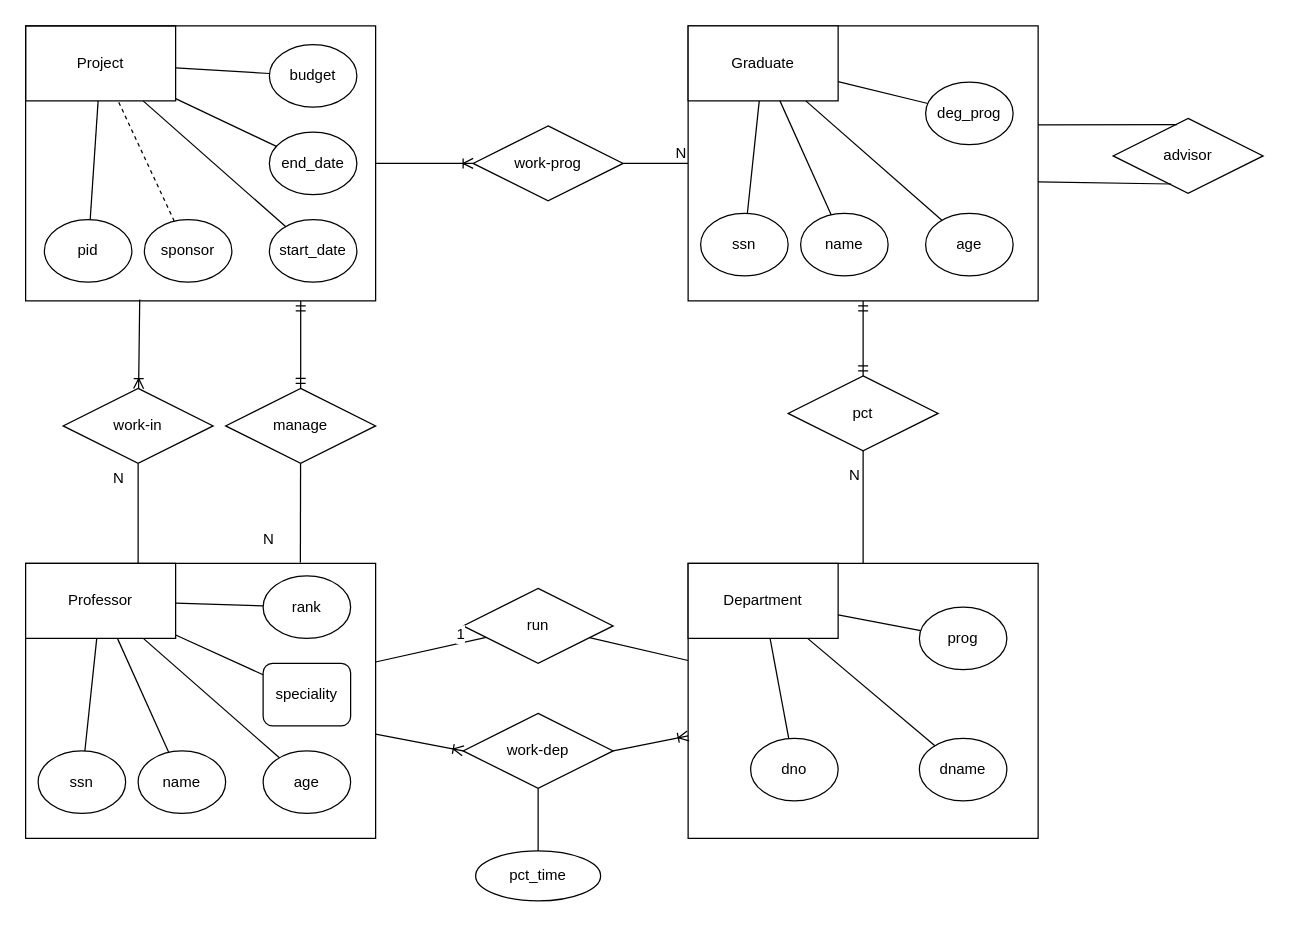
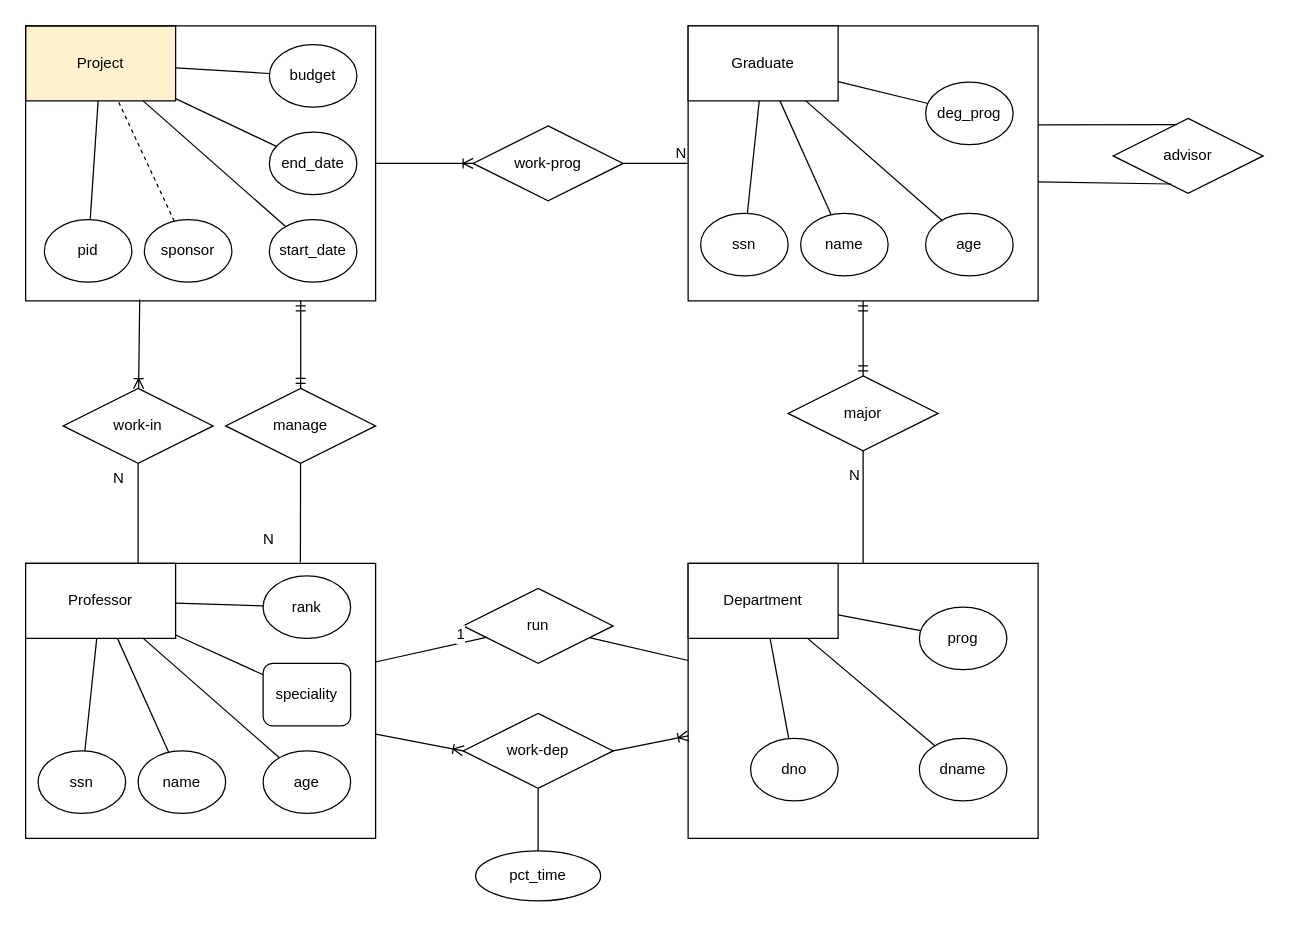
(101, 63) -> (101, 63)
(863, 413) -> (863, 413)
